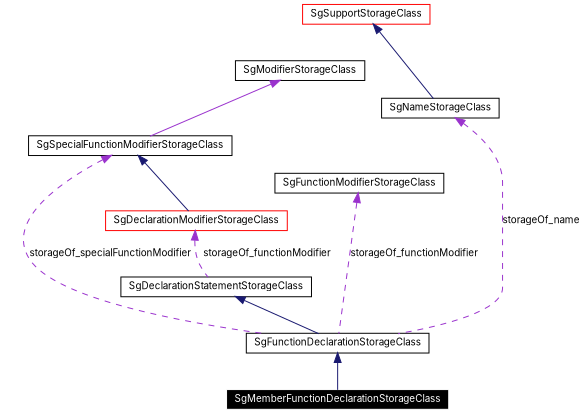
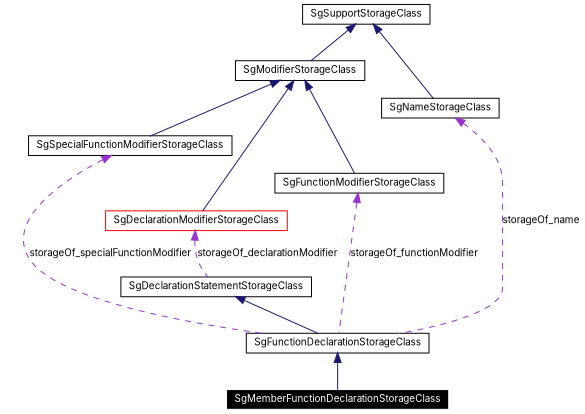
(366, 14) -> (366, 14)
none -> (329, 46)
(211, 110) -> (211, 110)
none -> (332, 131)
(167, 187) -> (245, 150)
(268, 254) -> (268, 254)
